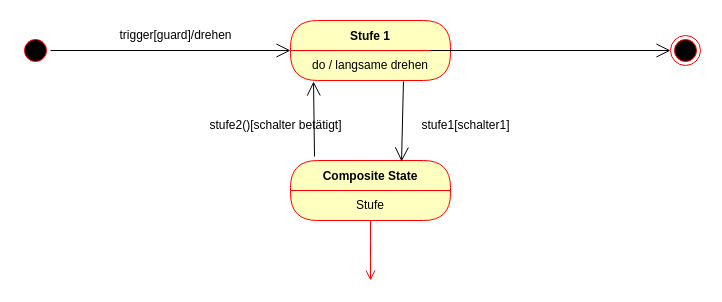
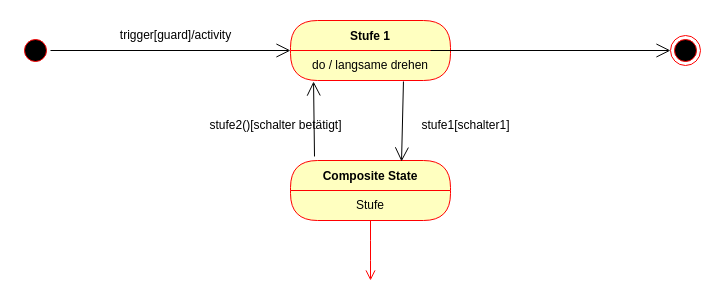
(176, 36) -> (176, 36)
